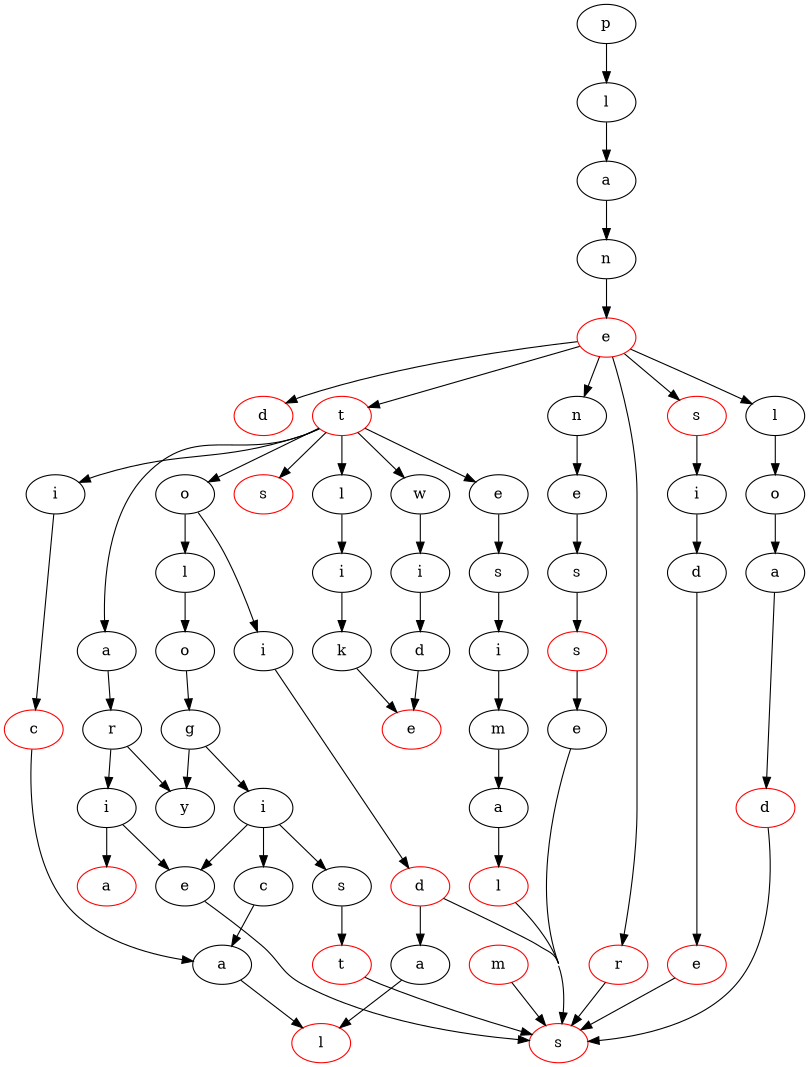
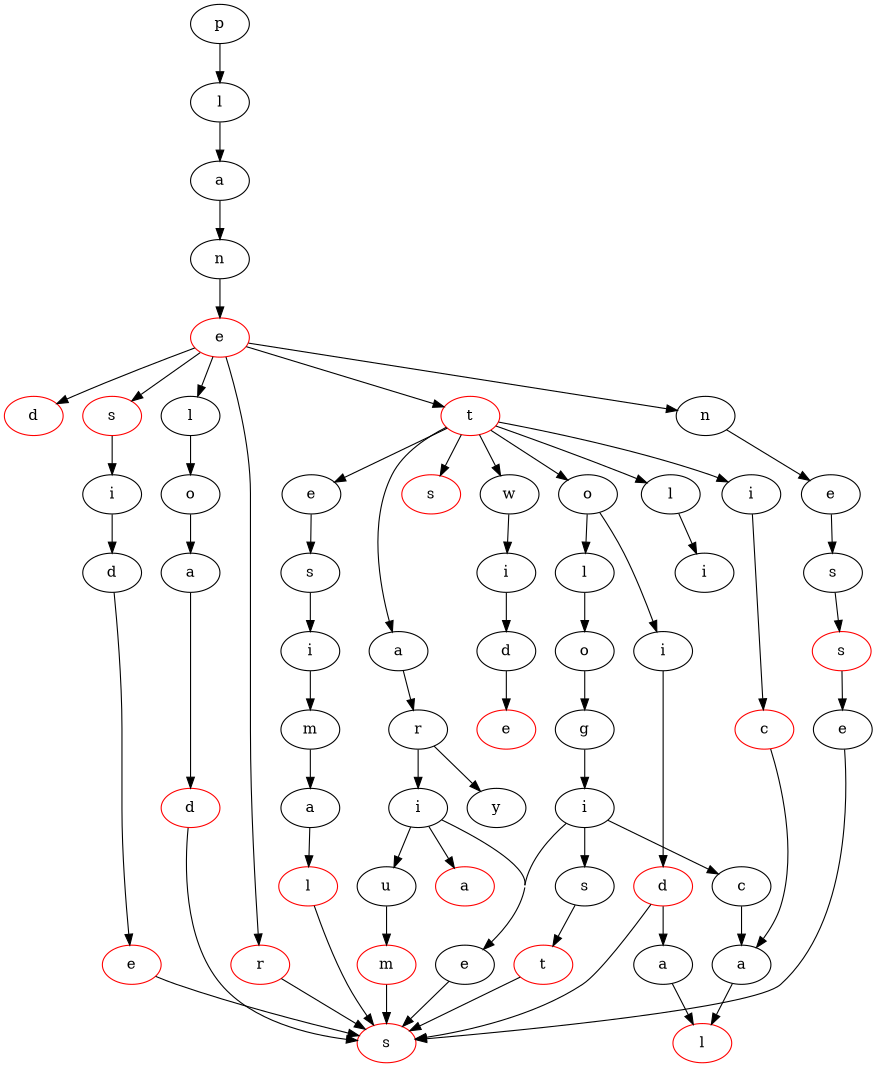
(342, 651) -> none
(188, 763) -> none
none -> (387, 886)
